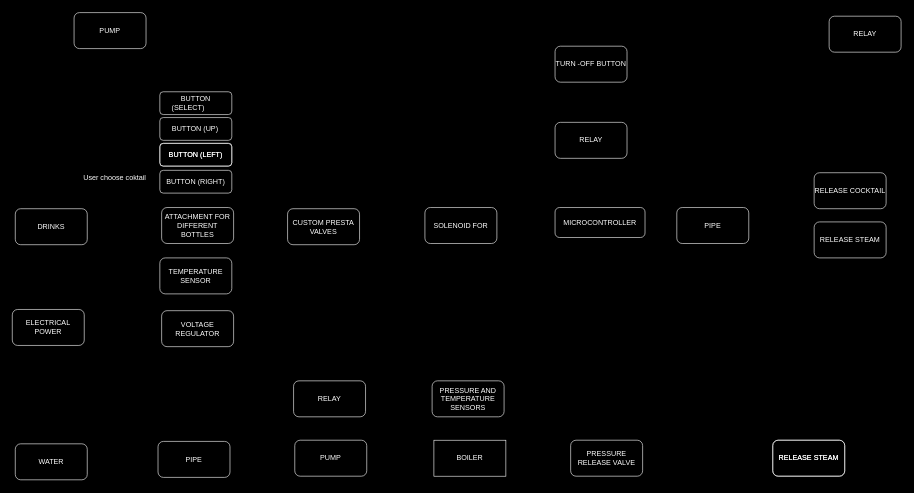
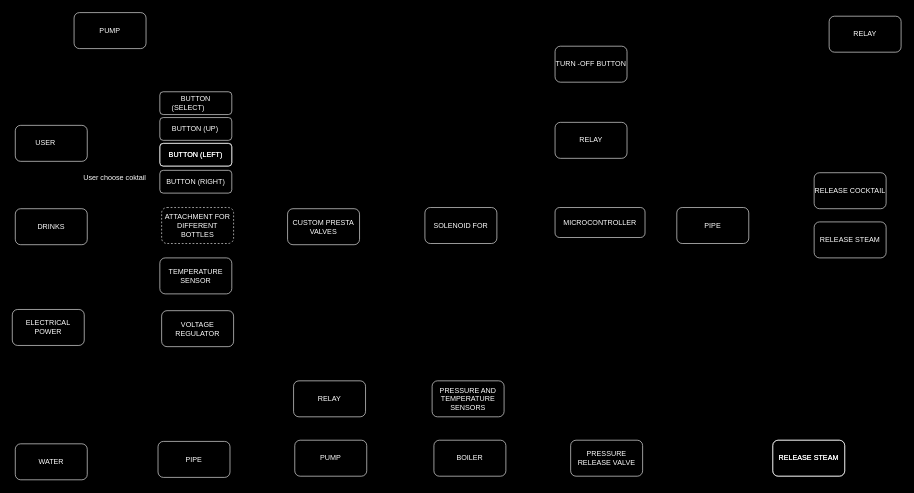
none -> (51, 143)
(198, 225) -> (198, 225)
(470, 458) -> (470, 458)
